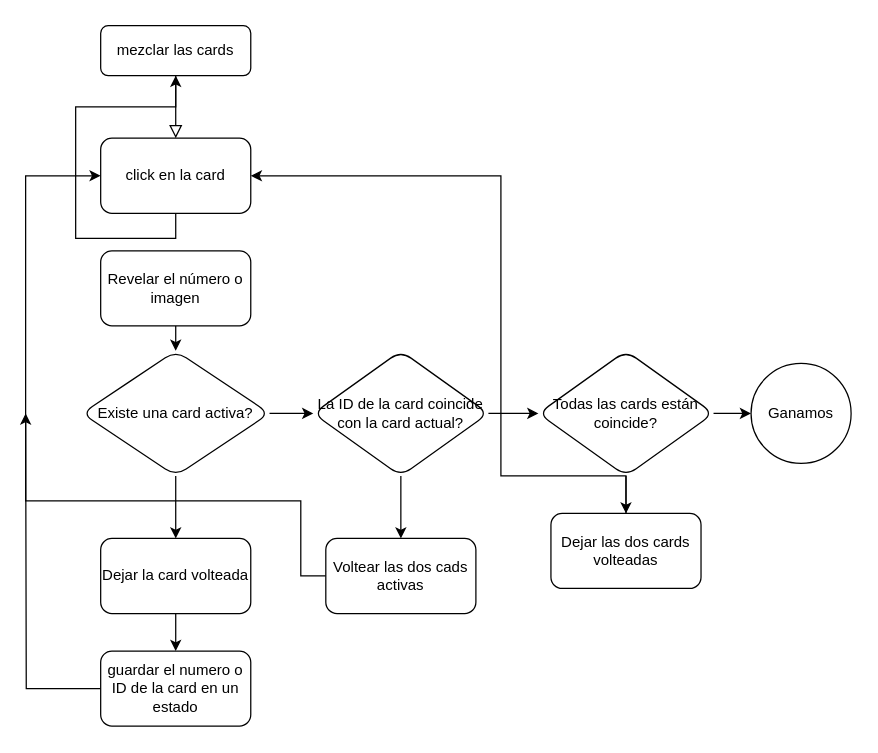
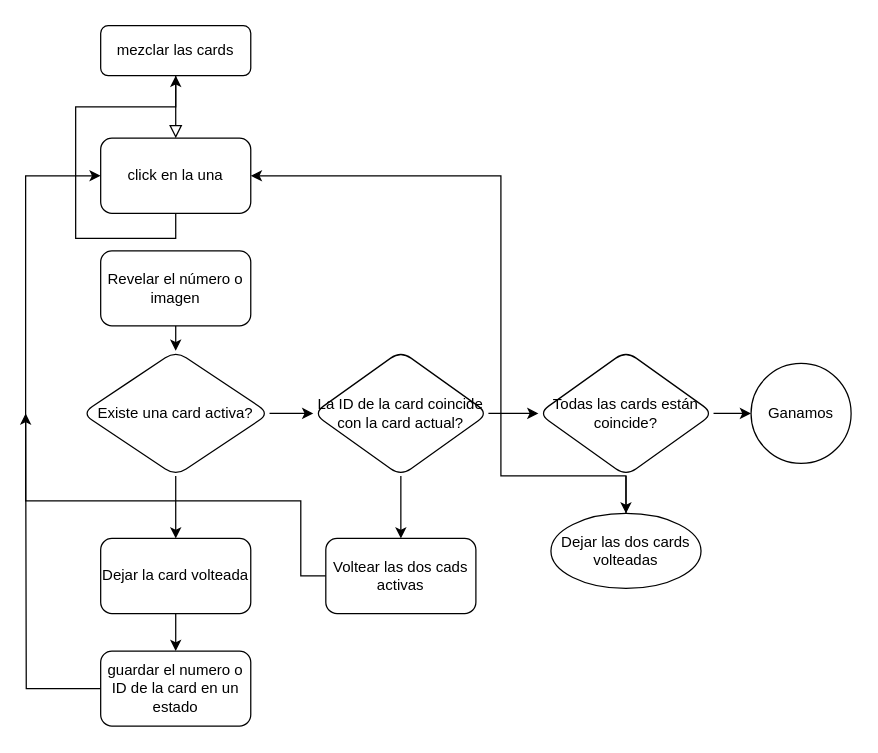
(176, 176) -> (176, 176)
(626, 551) -> (626, 551)
